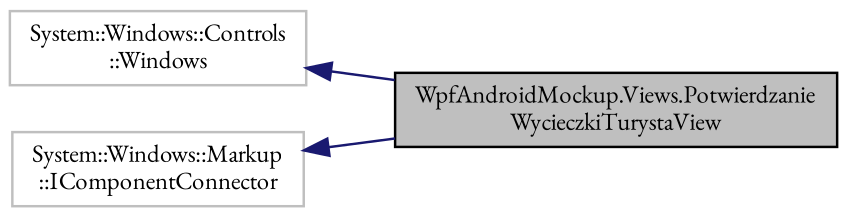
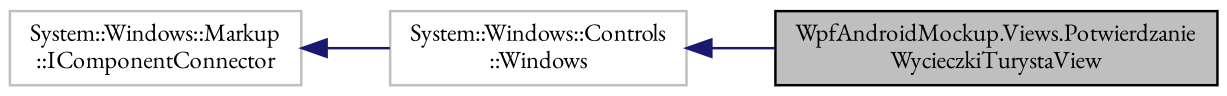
(362, 143) -> (359, 48)
